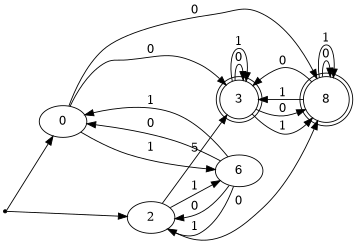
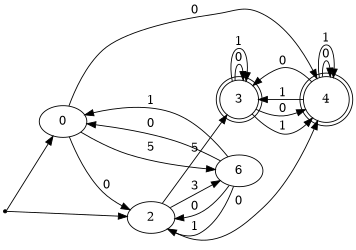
(137, 59) -> (90, 176)
(326, 100) -> (326, 100)
(151, 147) -> (151, 147)
(195, 186) -> (195, 186)
